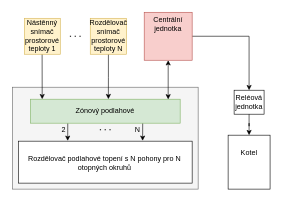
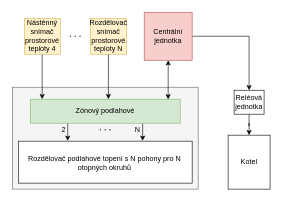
(168, 24) -> (168, 36)
(42, 36) -> (42, 36)
(249, 153) -> (249, 162)
